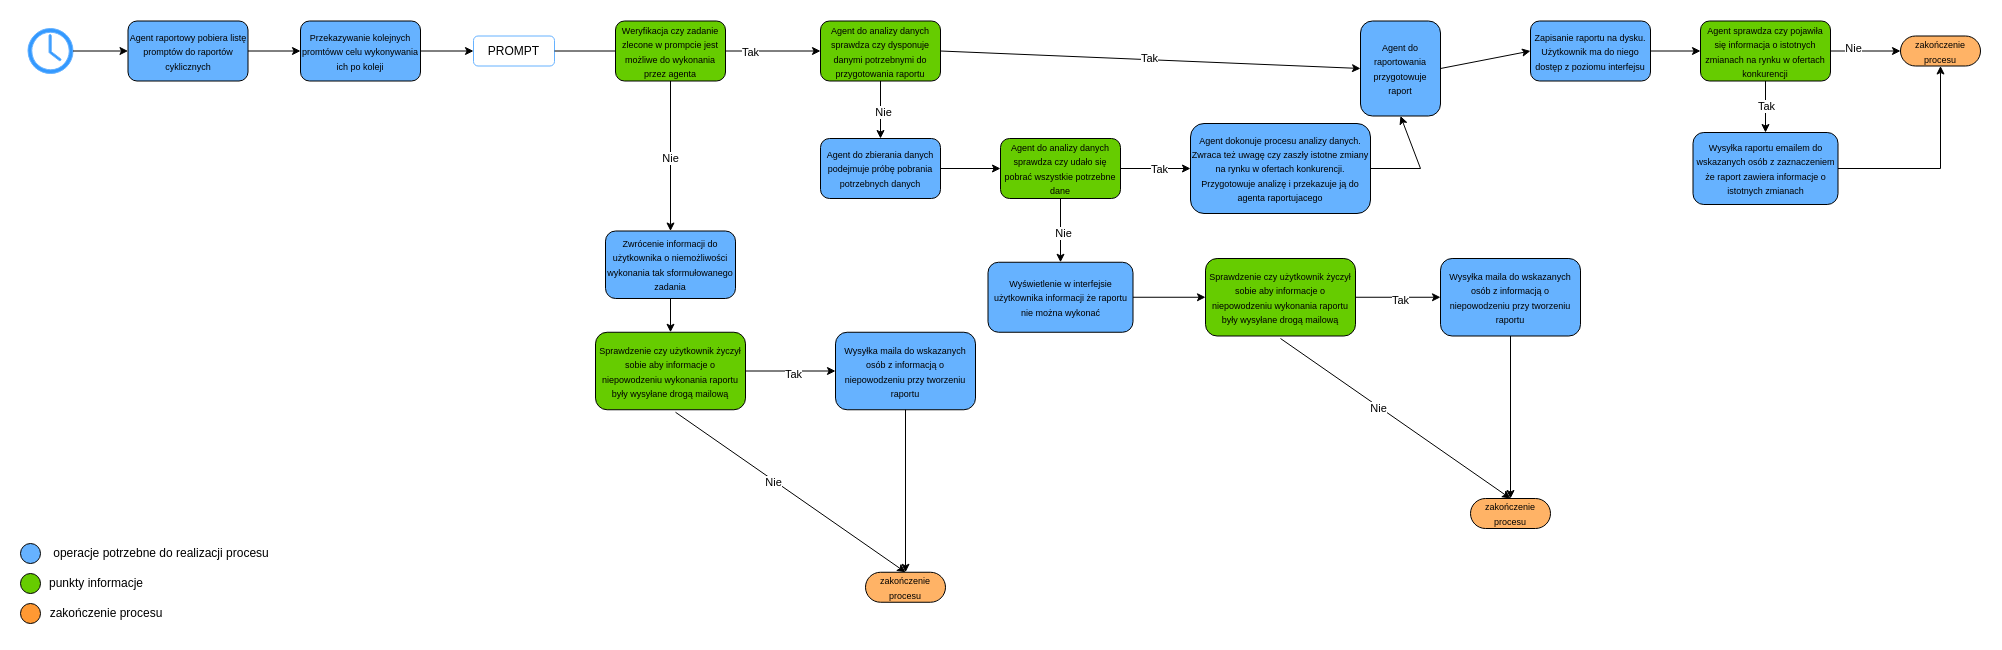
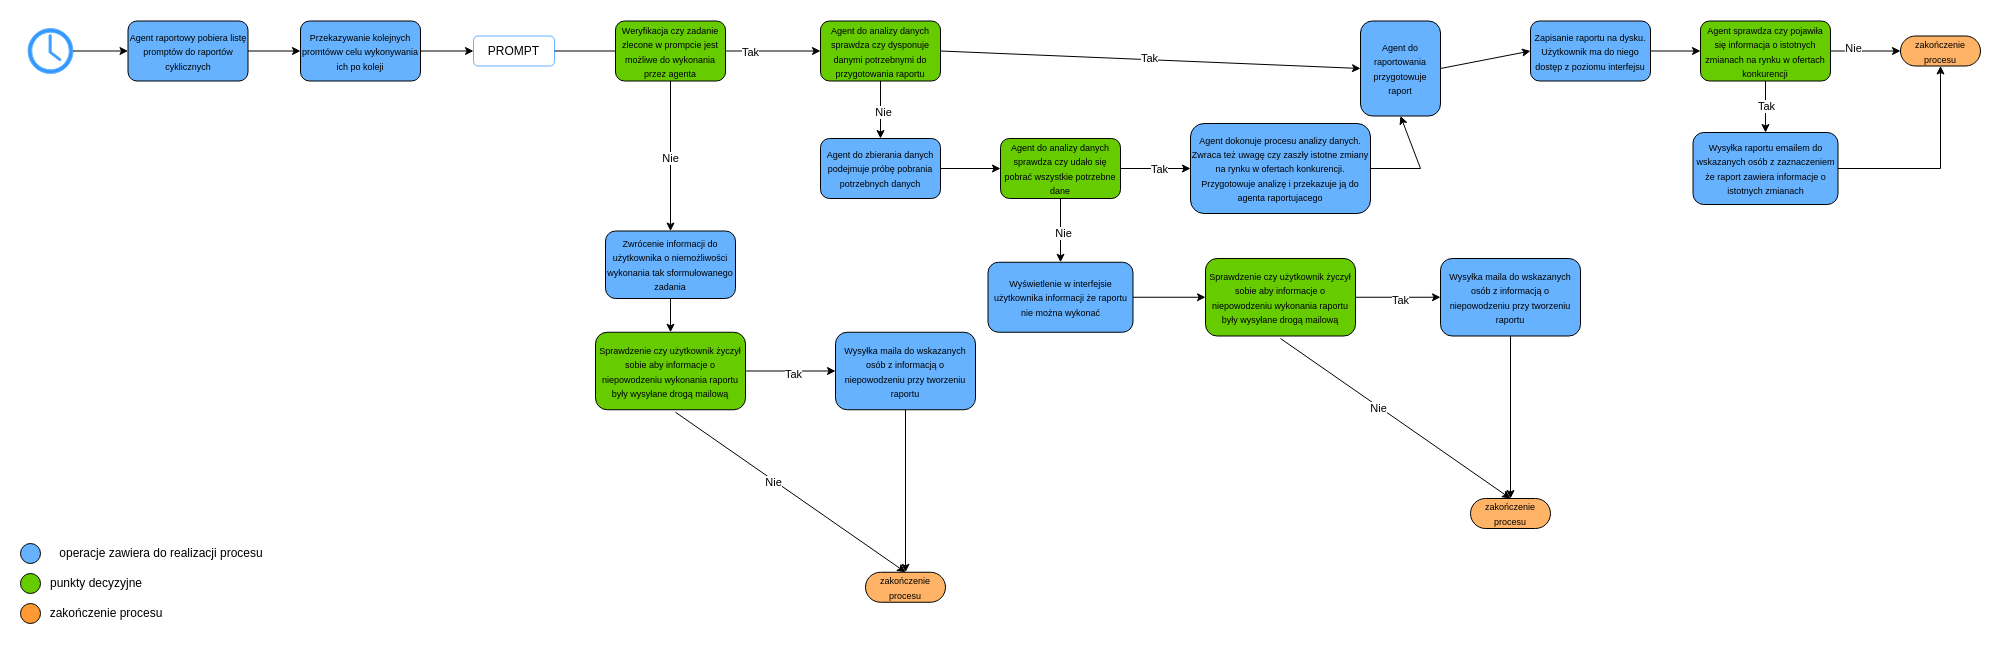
(162, 554) -> (162, 554)
(97, 584) -> (97, 584)
